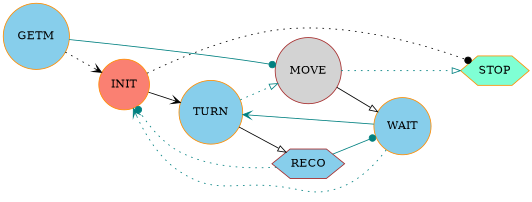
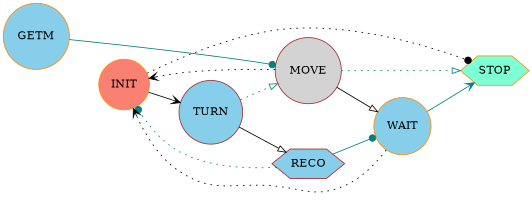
(80, 60) -> (216, 70)
(211, 112) -> (211, 112)
(312, 120) -> (447, 99)
(253, 185) -> (253, 185)
